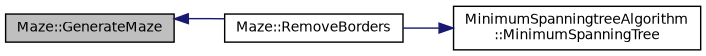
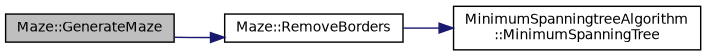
(207, 19) -> (192, 38)
